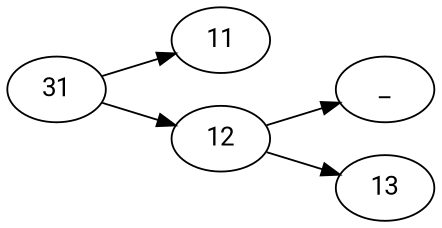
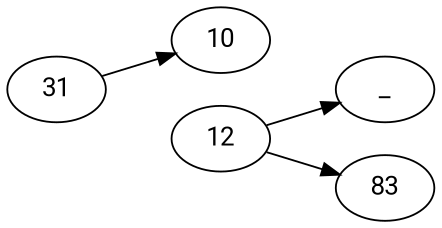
(221, 40) -> (221, 40)
(130, 111) -> none
(385, 188) -> (385, 188)
